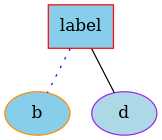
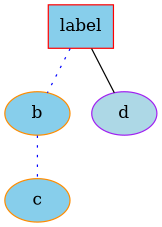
none -> (37, 200)
